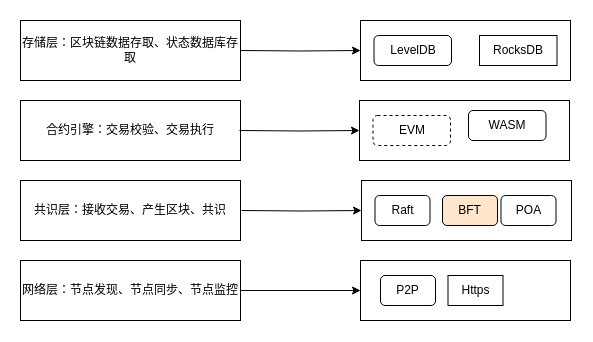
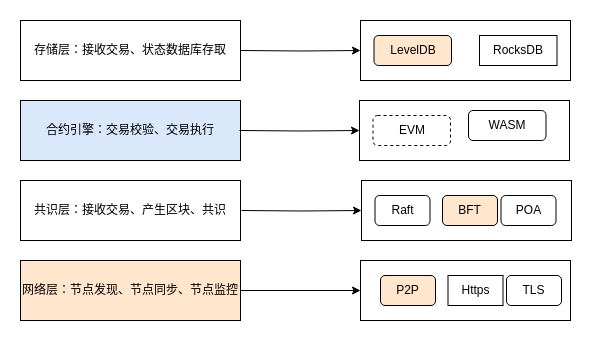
(131, 51) -> (131, 51)
(413, 51) -> (413, 51)
(131, 131) -> (131, 131)
(131, 291) -> (131, 291)
(408, 291) -> (408, 291)
none -> (534, 291)
